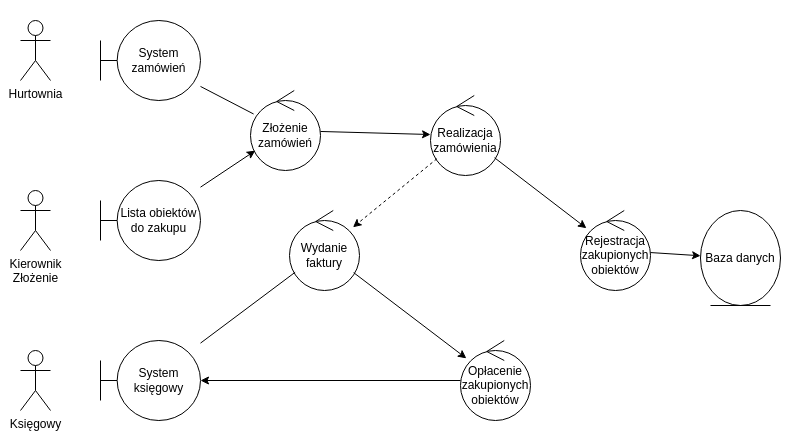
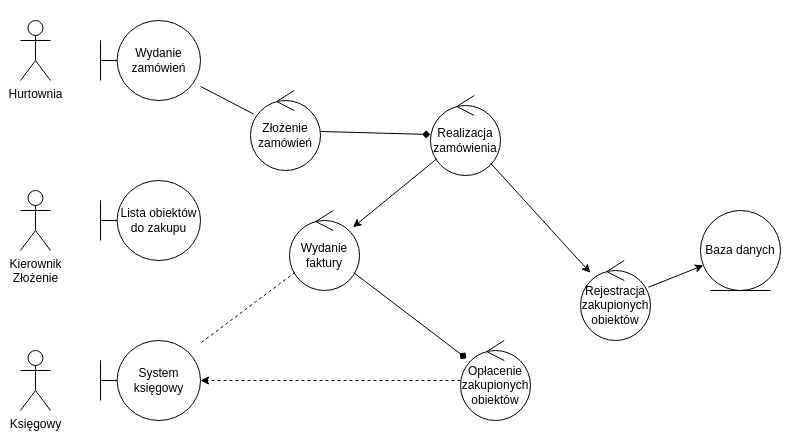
(159, 61) -> (159, 61)
(422, 134) -> (421, 134)
(225, 171) -> none
(397, 191) -> (397, 191)
(616, 251) -> (616, 301)
(741, 258) -> (741, 251)
(249, 307) -> (249, 307)
(460, 353) -> (459, 353)
(333, 381) -> (333, 381)
